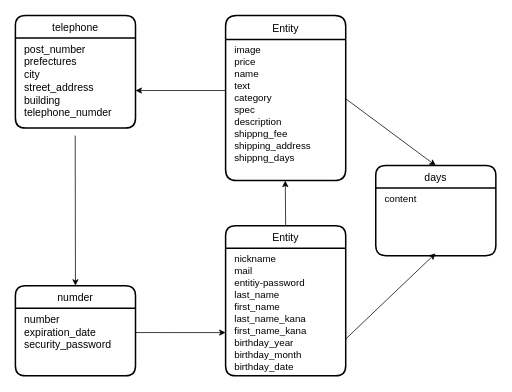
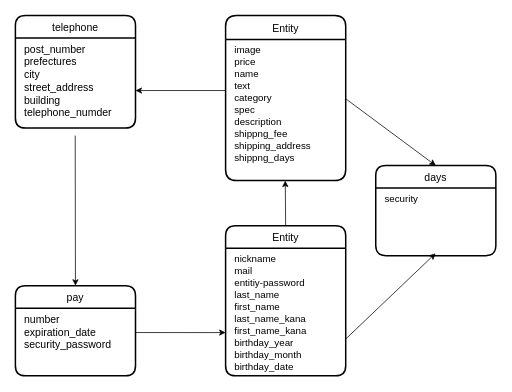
(403, 199) -> (405, 199)
(75, 297) -> (75, 297)
